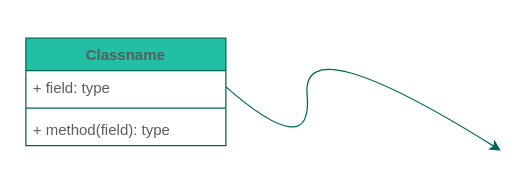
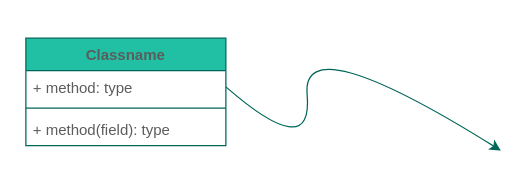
(77, 88) -> (85, 88)
